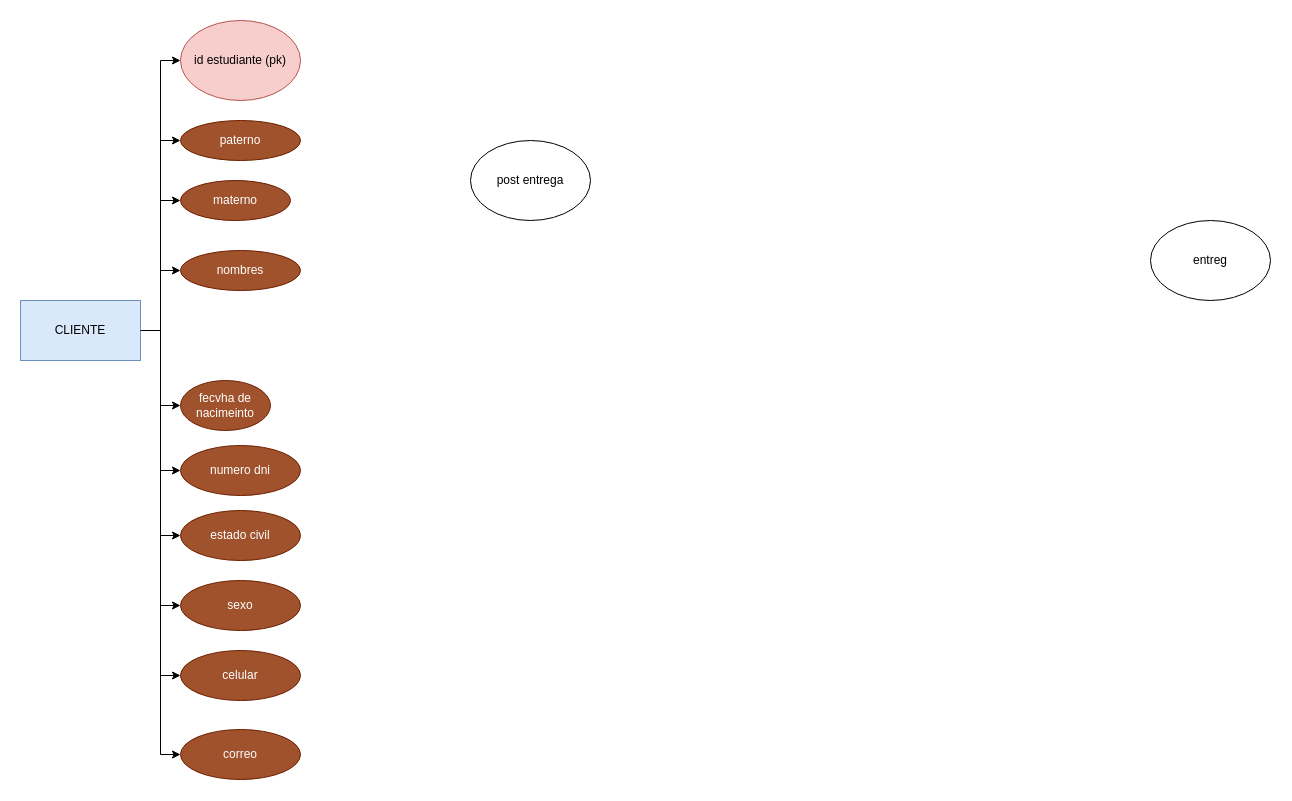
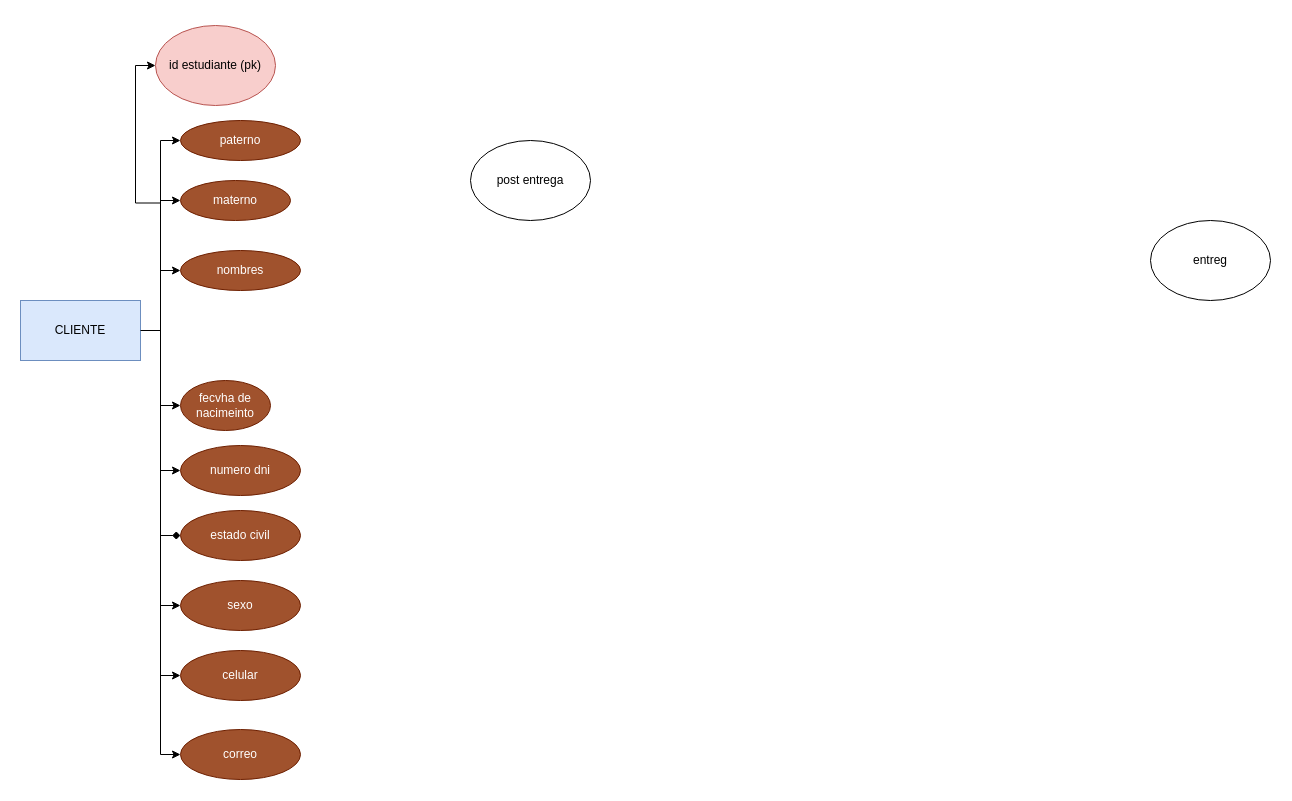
(241, 61) -> (216, 66)
(172, 536) -> (171, 536)
